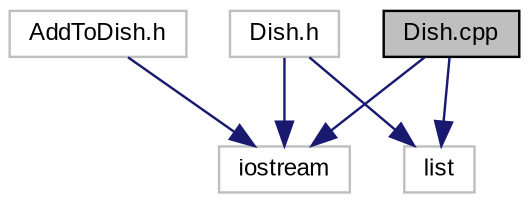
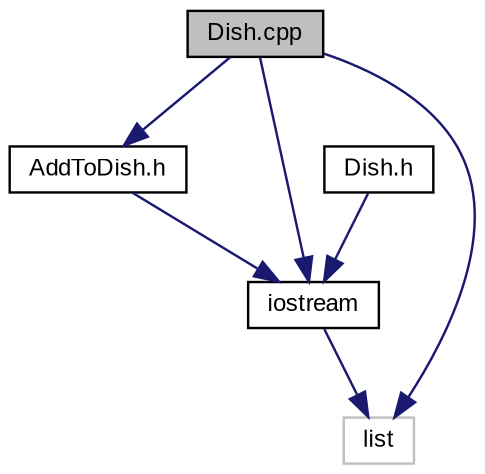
(98, 34) -> (98, 169)
(284, 34) -> (379, 169)
none -> (186, 94)
(352, 94) -> (341, 362)
(284, 169) -> (313, 305)
